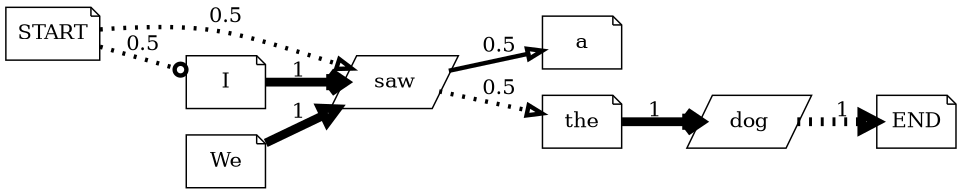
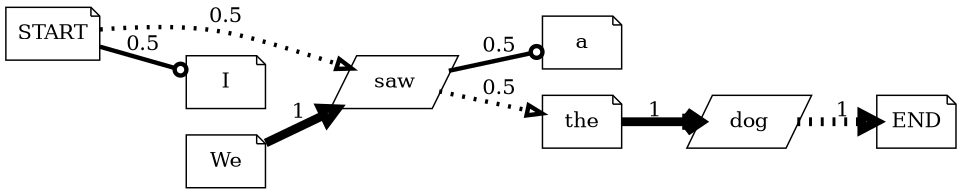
(137, 57) -> (137, 57)
(490, 62) -> (490, 62)
(298, 82) -> none
